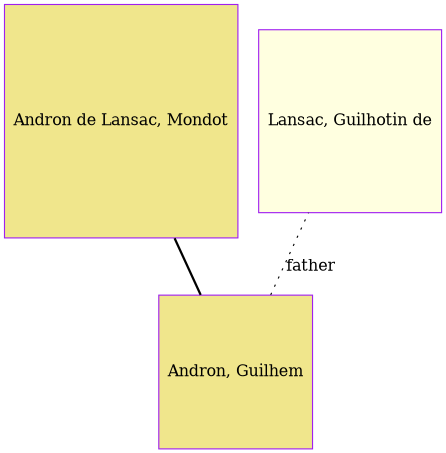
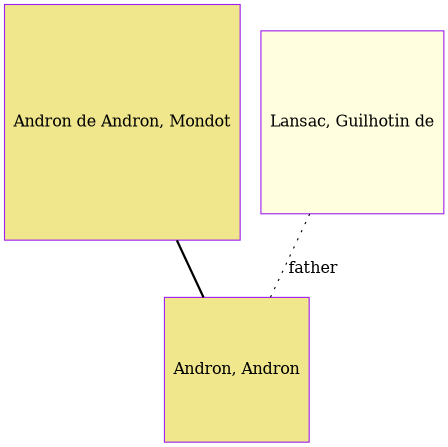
(121, 121) -> (122, 122)
(236, 372) -> (237, 370)
